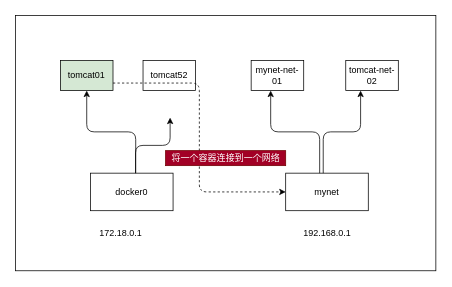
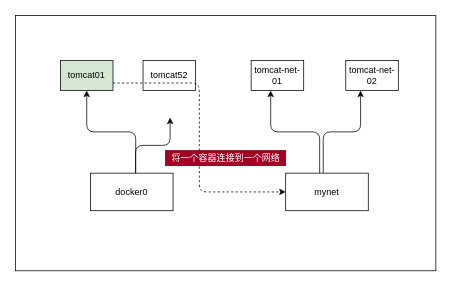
(277, 75) -> (277, 75)
(120, 233) -> none
(327, 233) -> none
